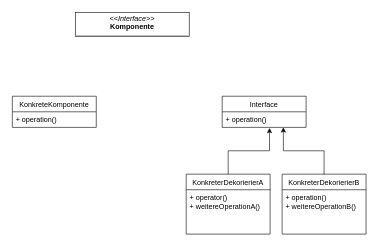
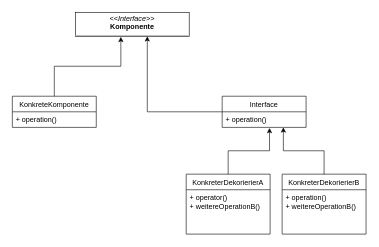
none -> (54, 66)
none -> (147, 112)
(213, 198) -> (213, 198)
